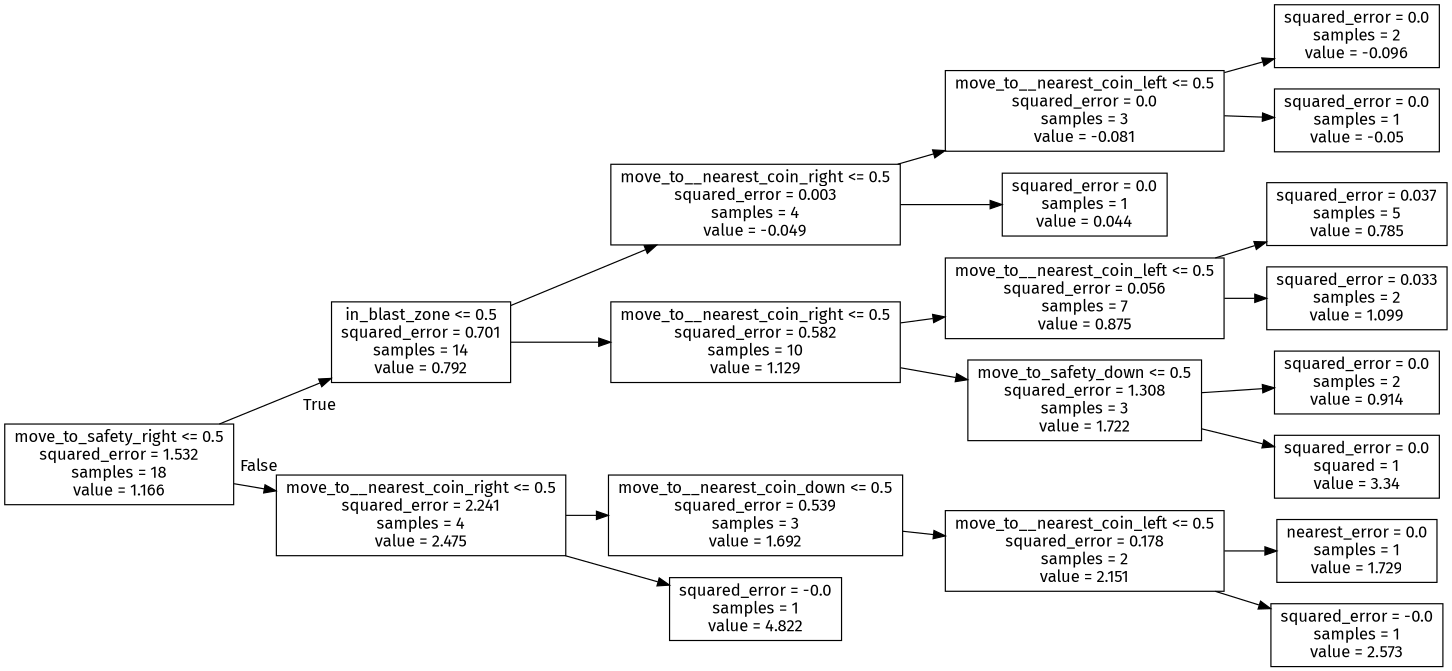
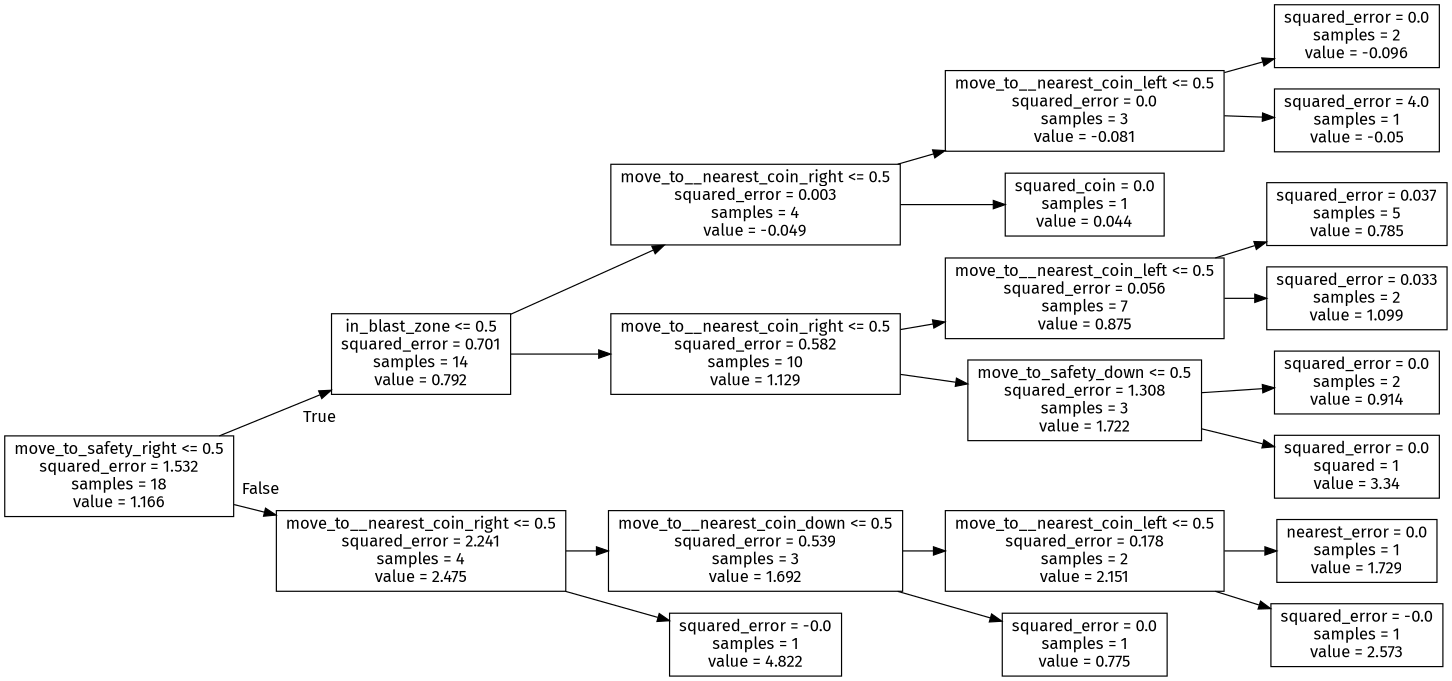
(1357, 120) -> (1357, 120)
(1085, 205) -> (1085, 205)
none -> (1085, 645)
